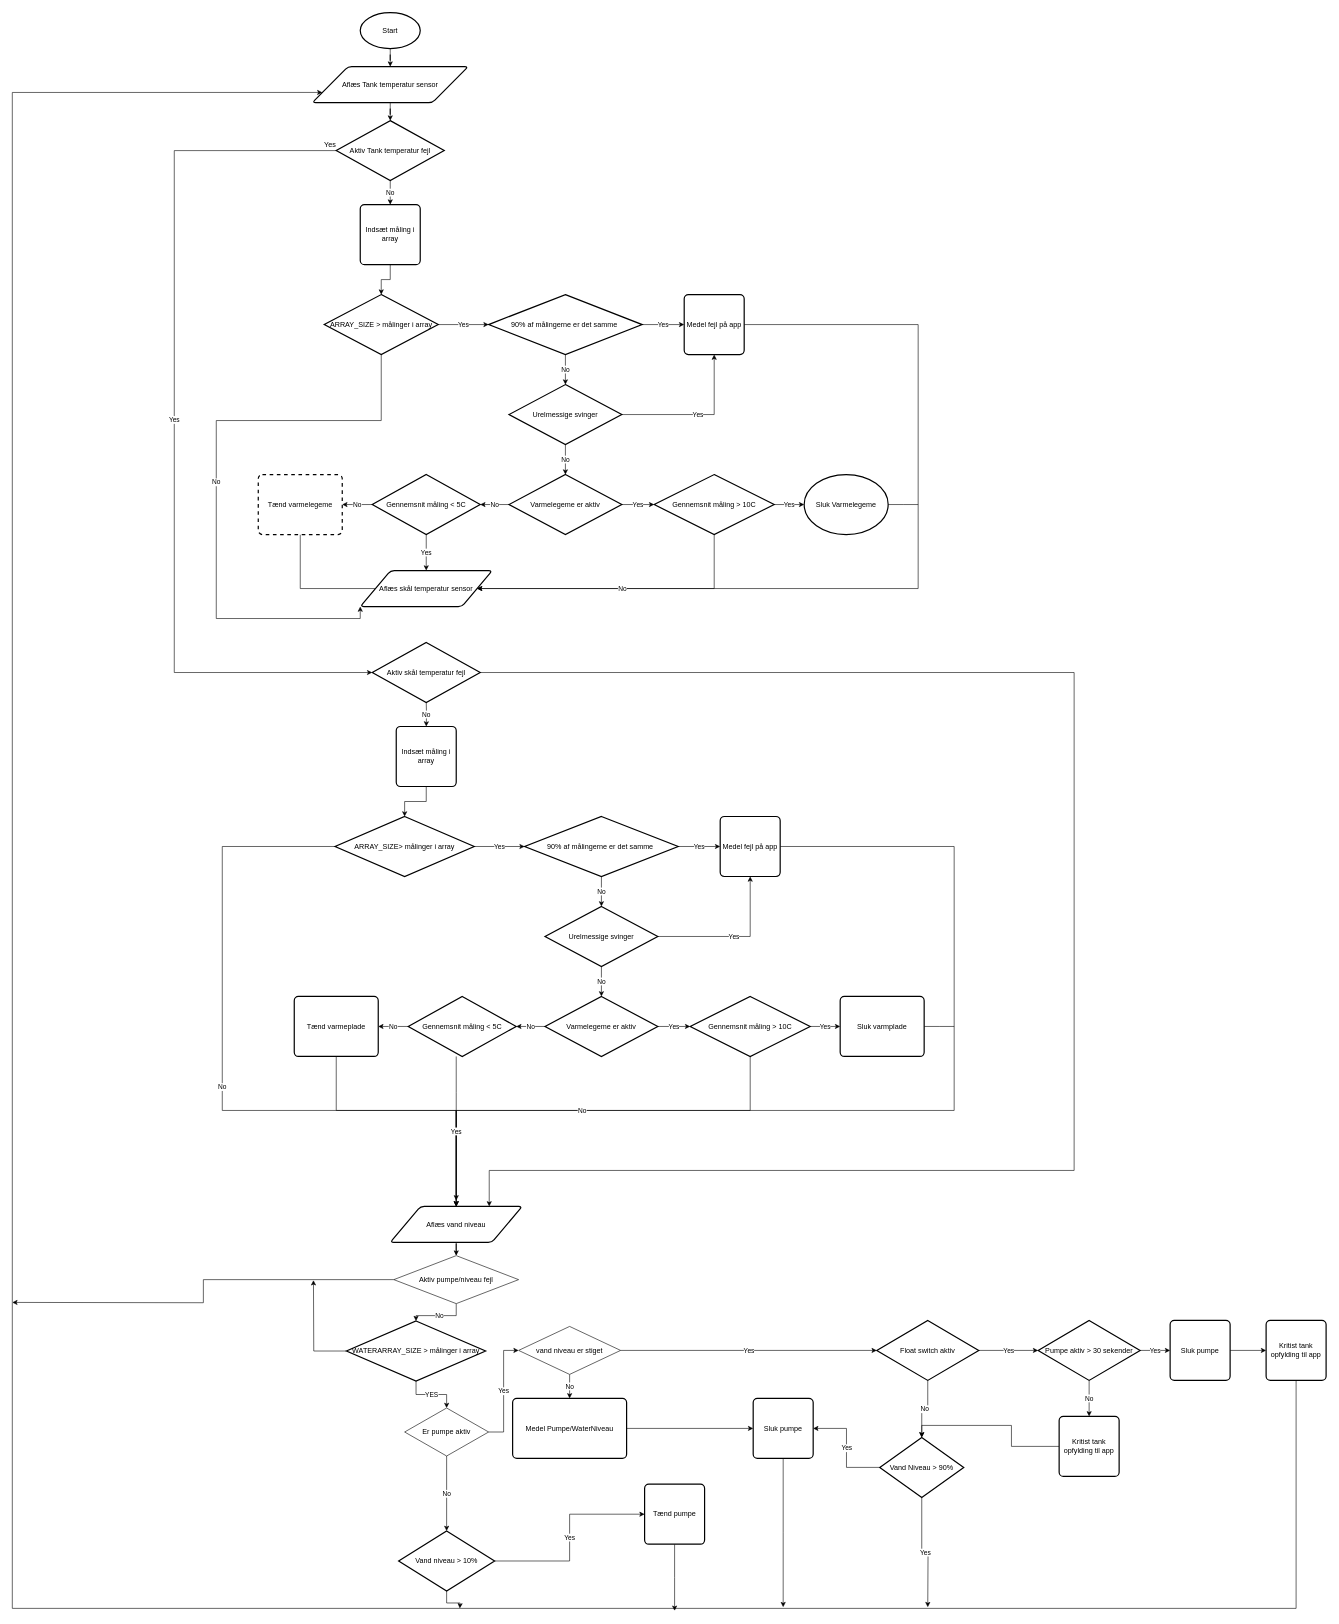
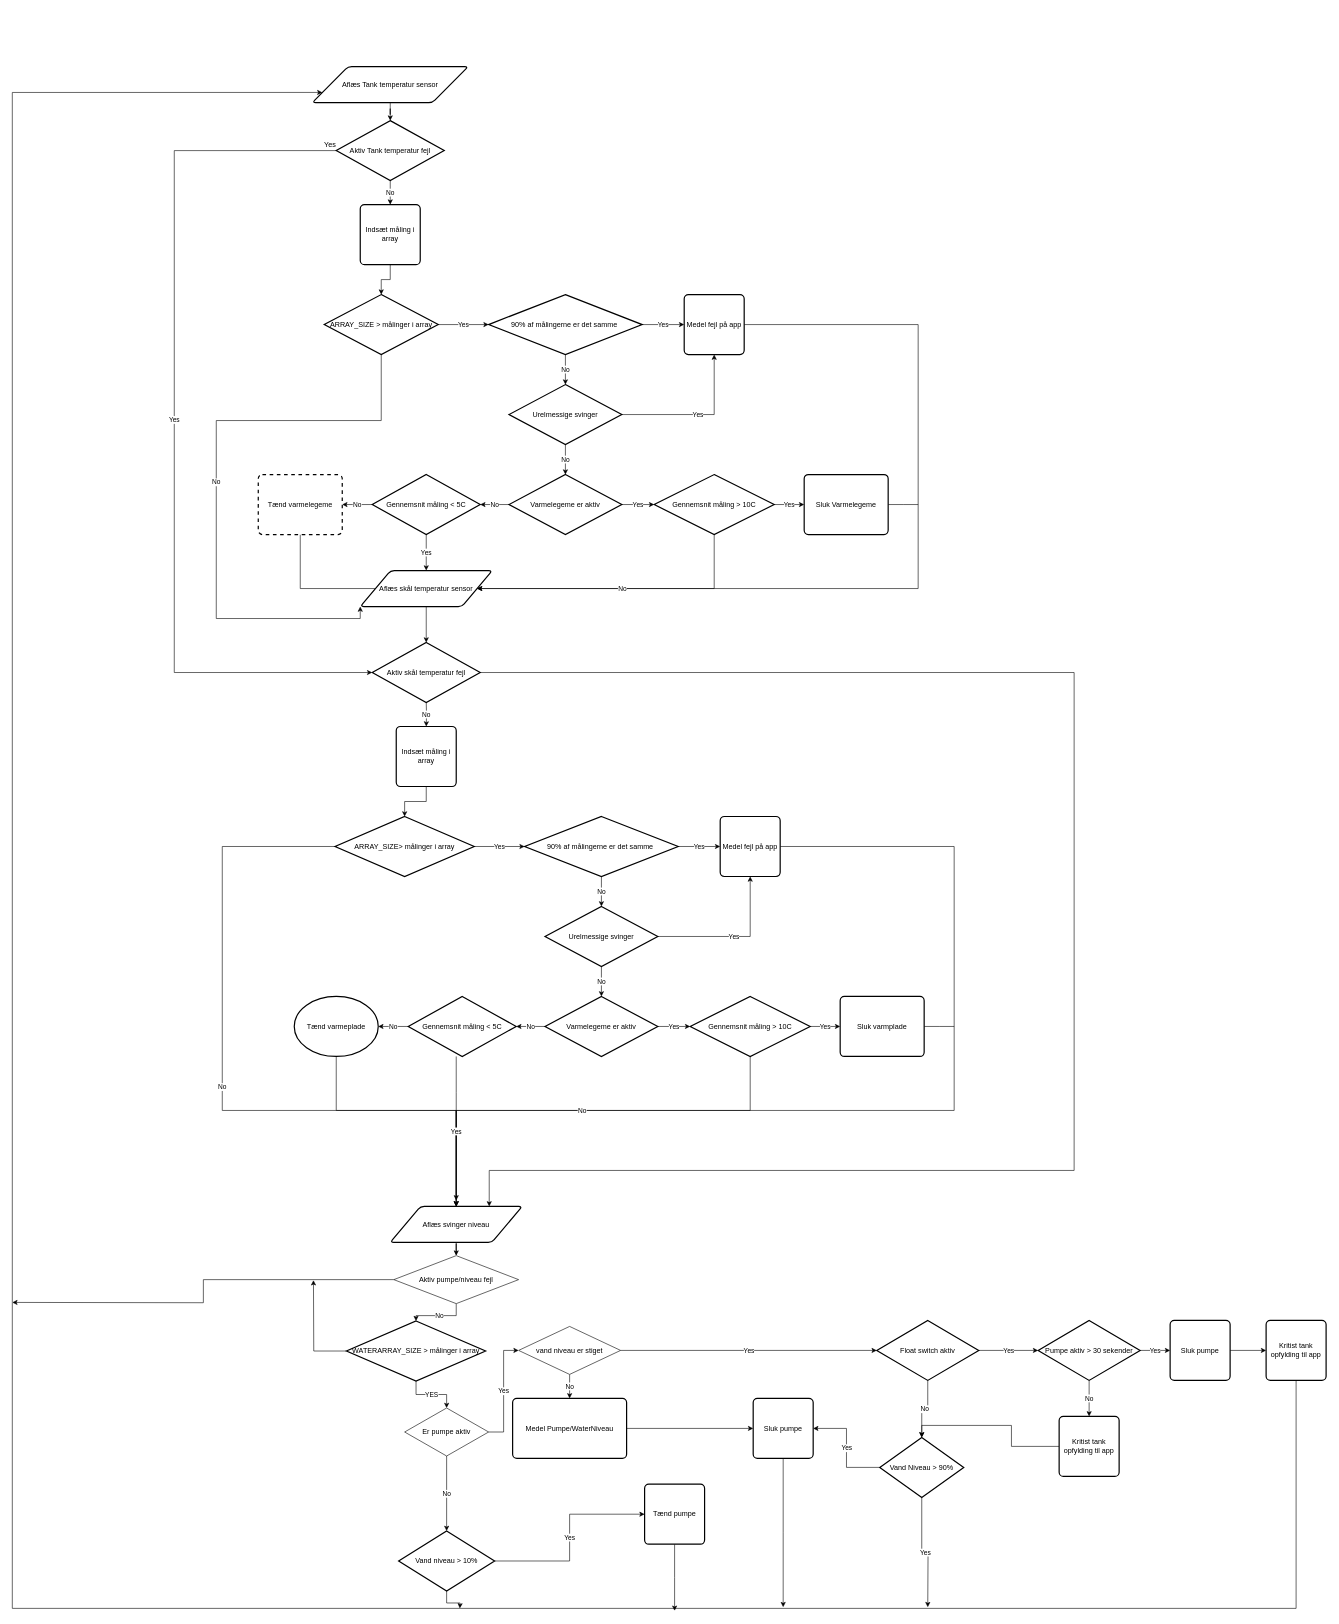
(390, 30) -> none
(390, 59) -> none
(846, 504) -> (846, 504)
none -> (426, 637)
(336, 1026) -> (336, 1026)
(456, 1224) -> (456, 1224)
